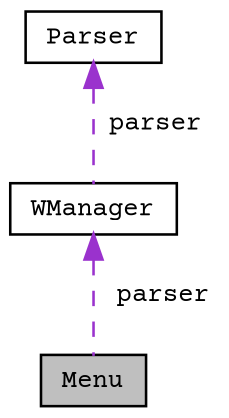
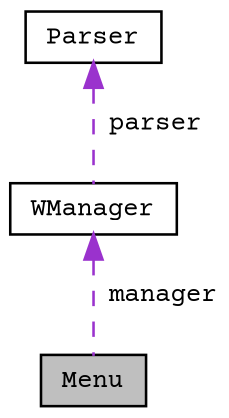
(156, 295) -> (156, 295)
